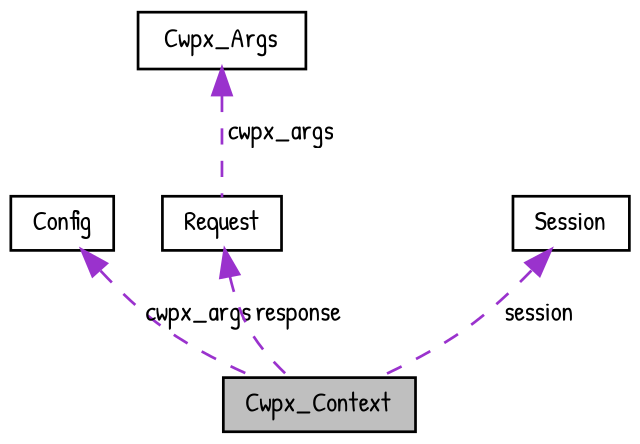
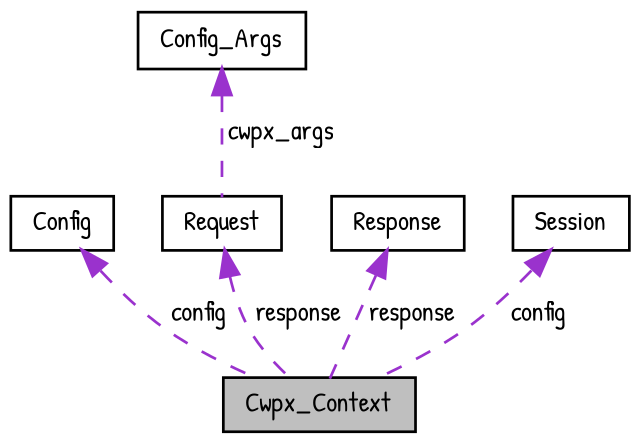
(222, 41) -> (222, 41)
none -> (398, 223)
(196, 314) -> (196, 314)
(536, 314) -> (536, 314)
